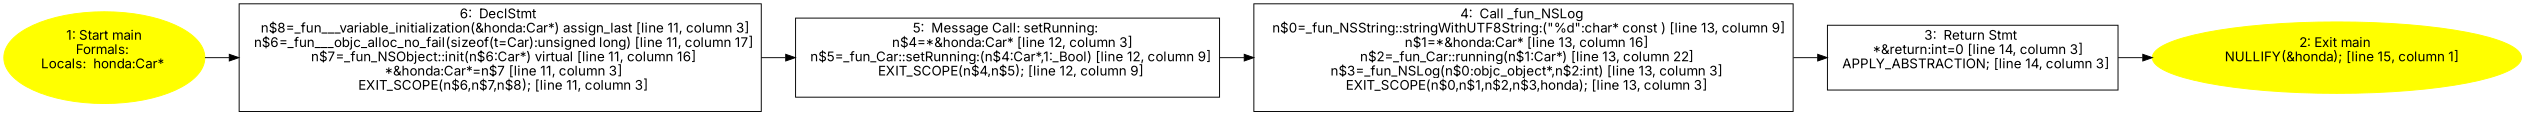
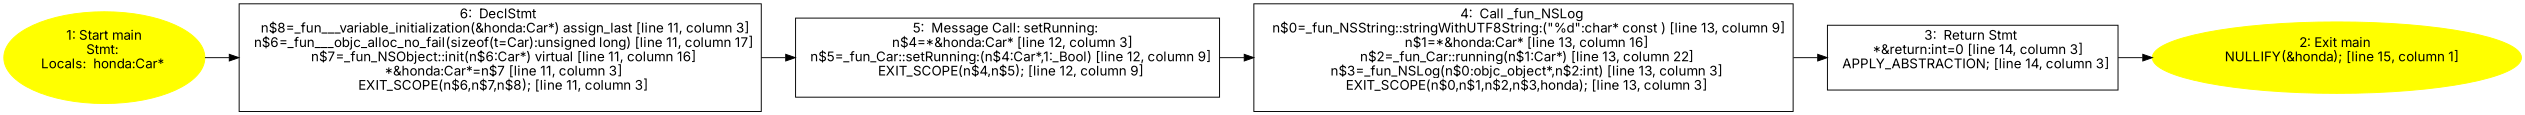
(104, 58) -> (104, 58)
